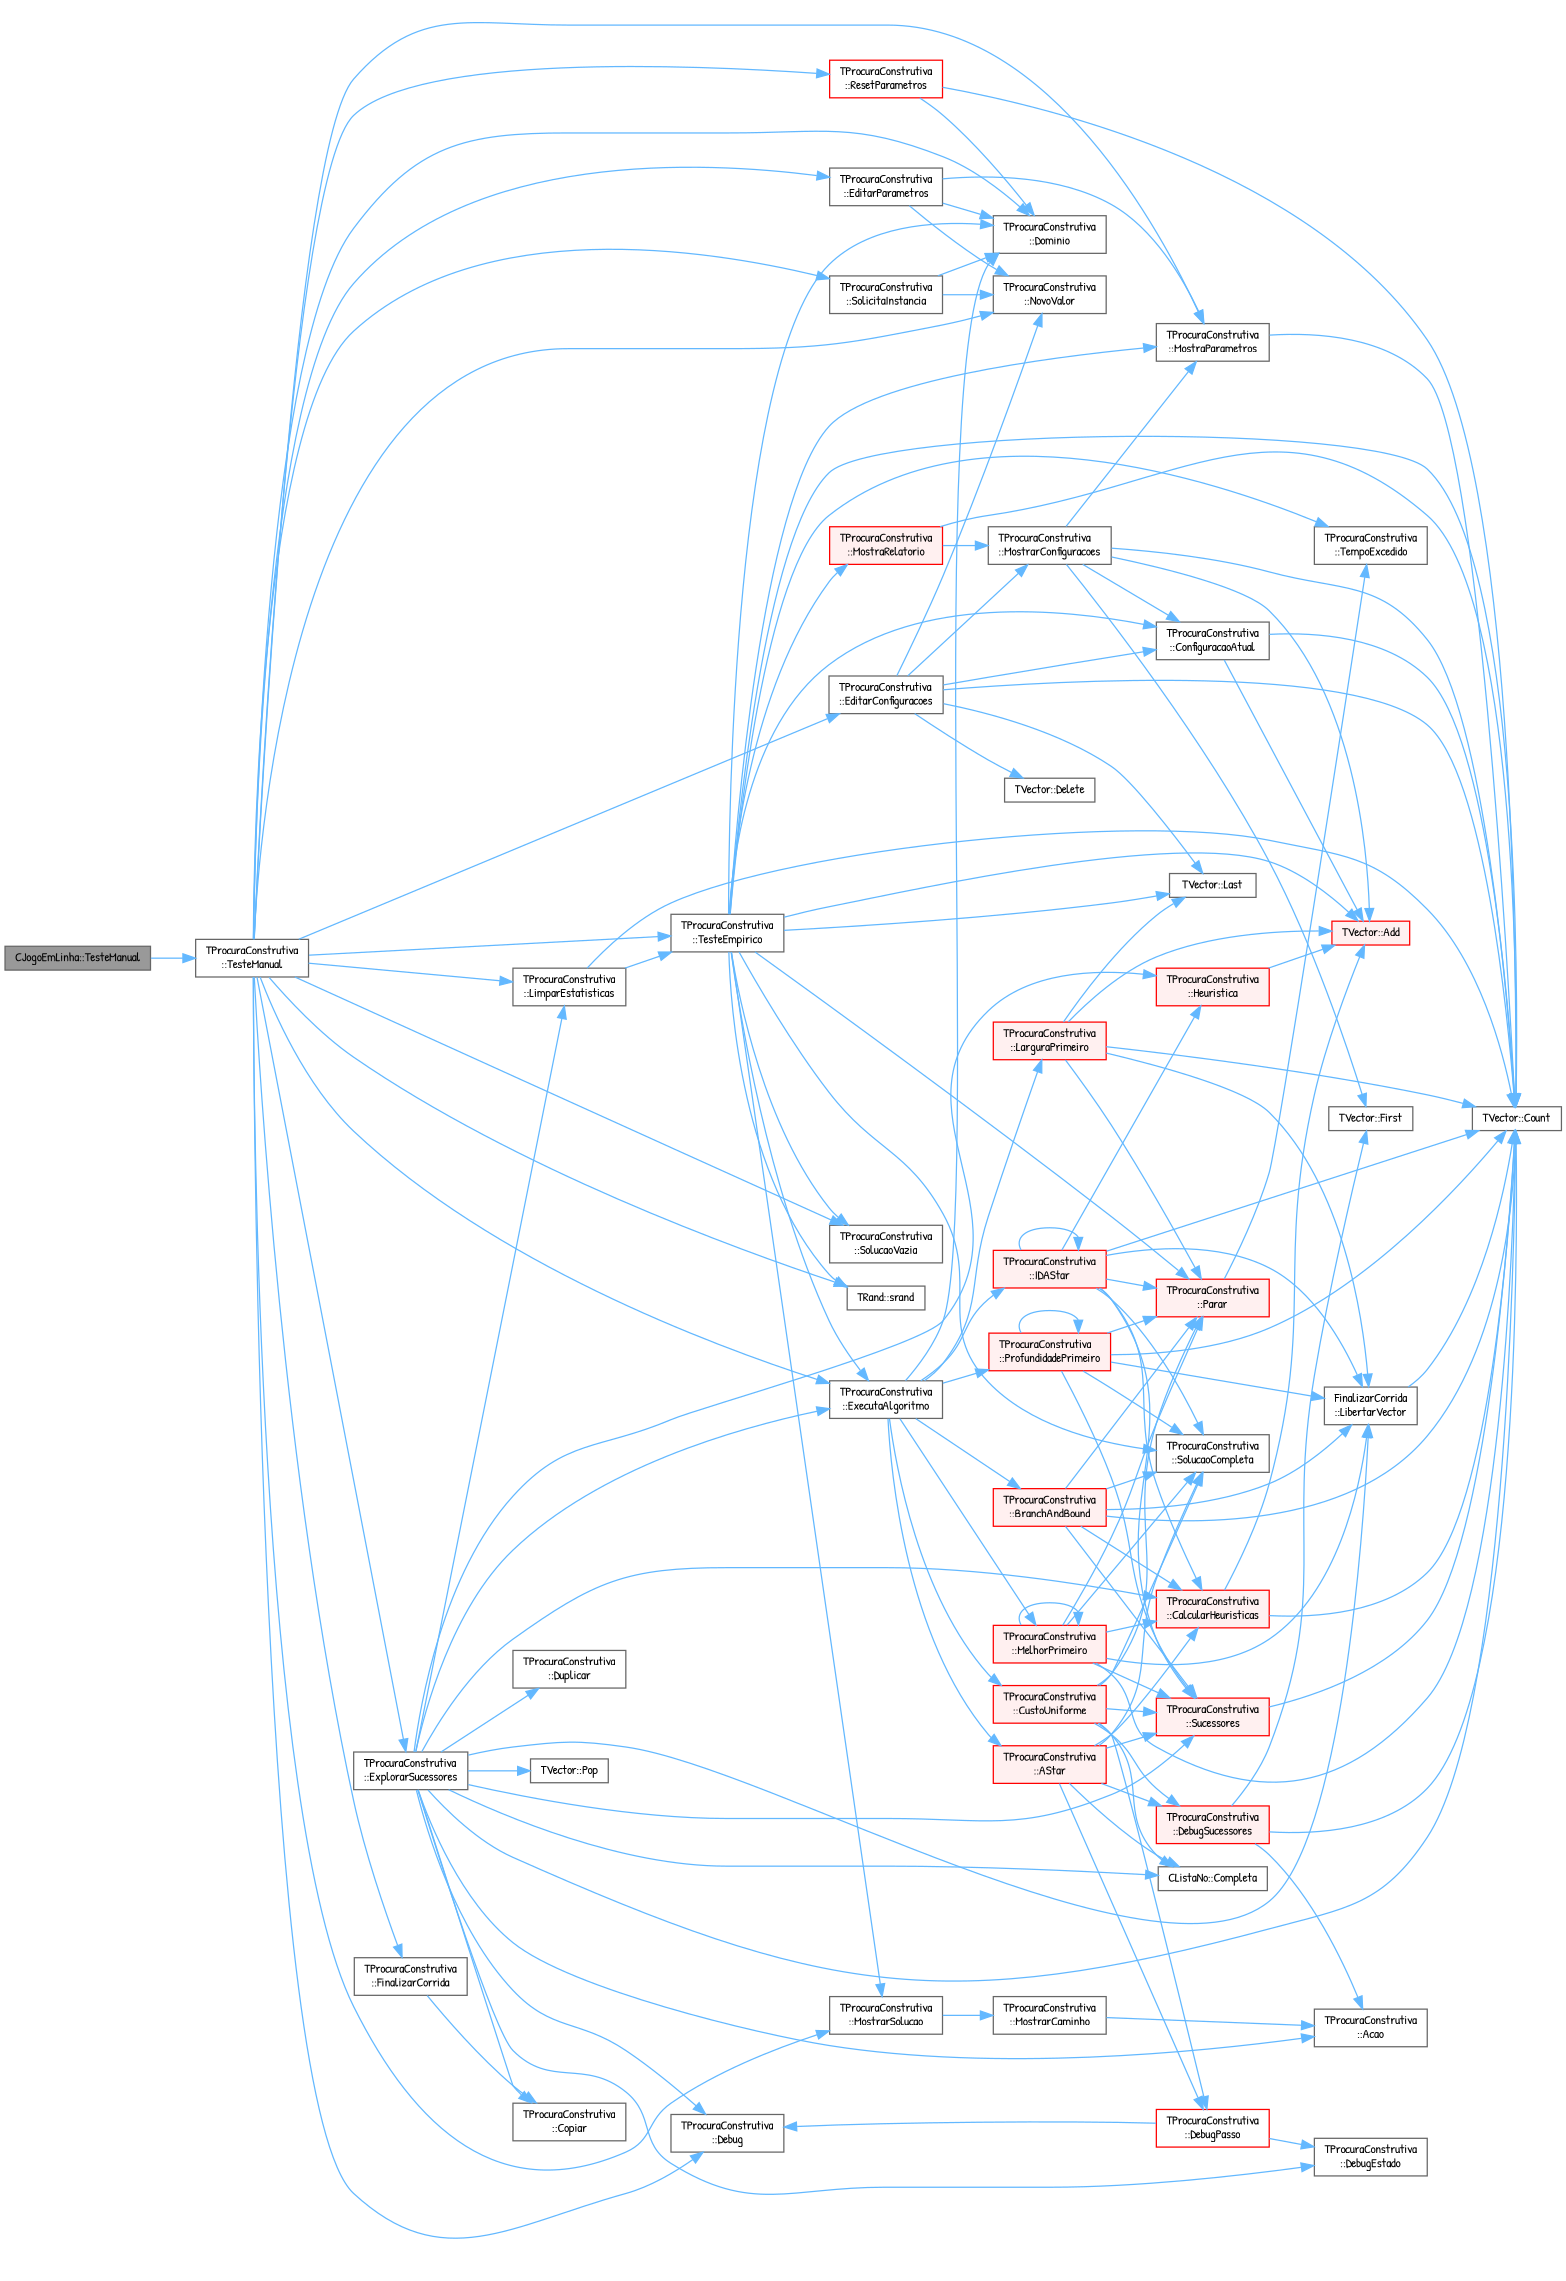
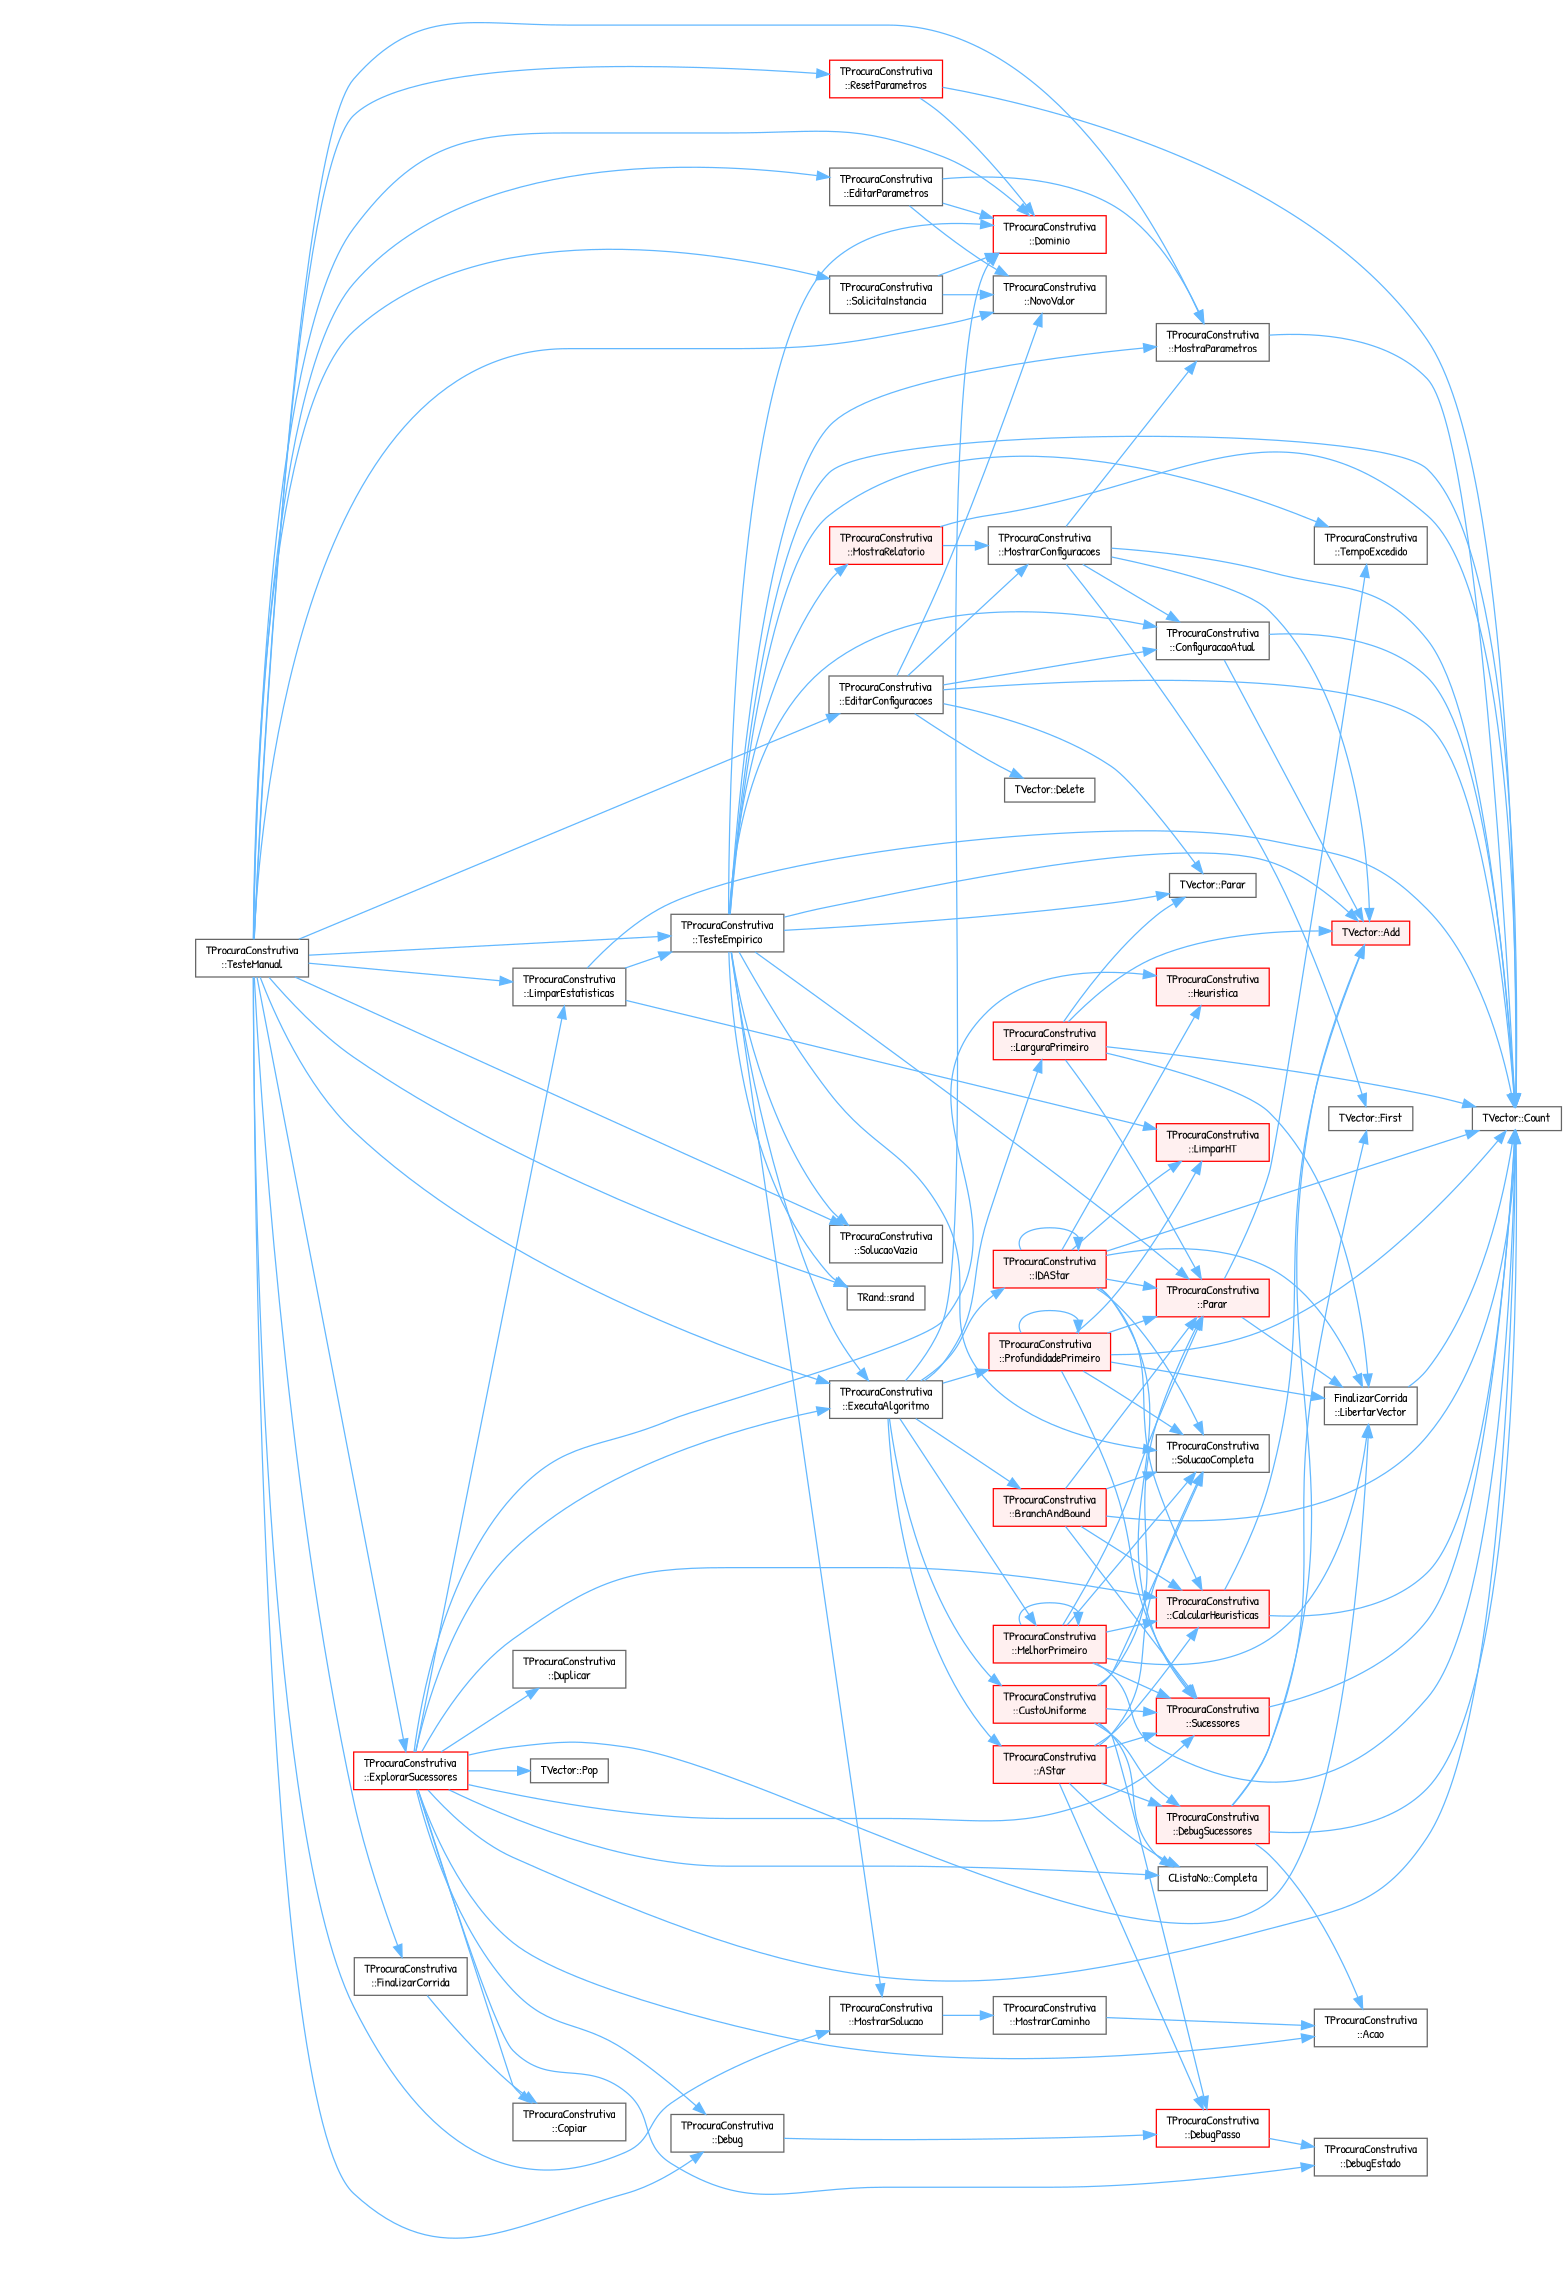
(1050, 235) -> (1050, 235)
(1213, 885) -> (1213, 885)
(78, 958) -> none
(1296, 959) -> (1303, 1385)
none -> (1213, 1142)
(1233, 1495) -> (1284, 1347)
(411, 1771) -> (411, 1771)
(977, 2122) -> (964, 2139)
